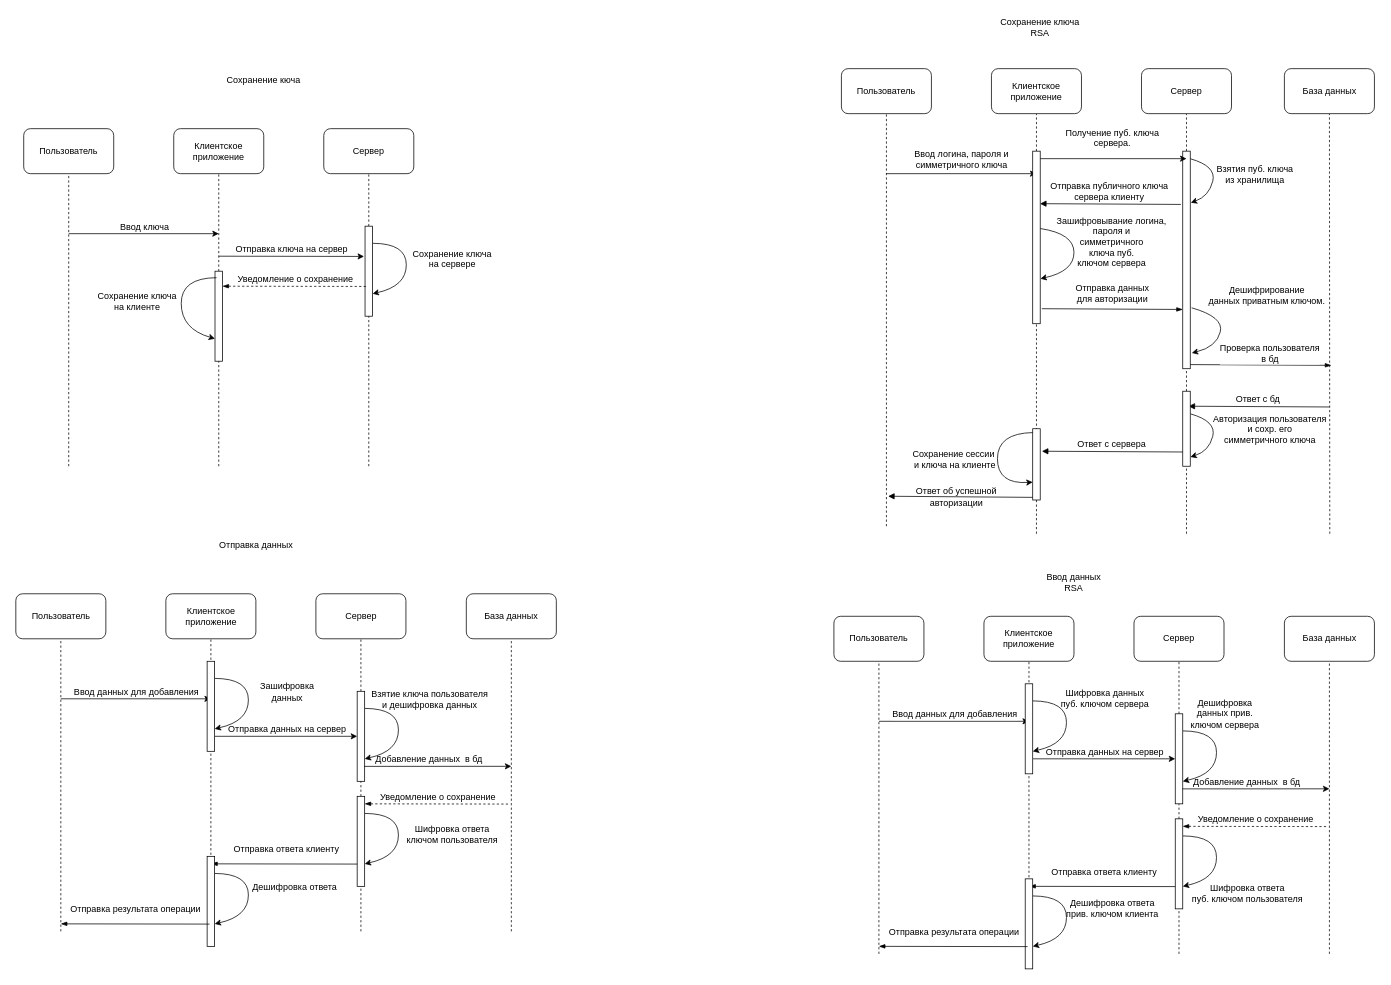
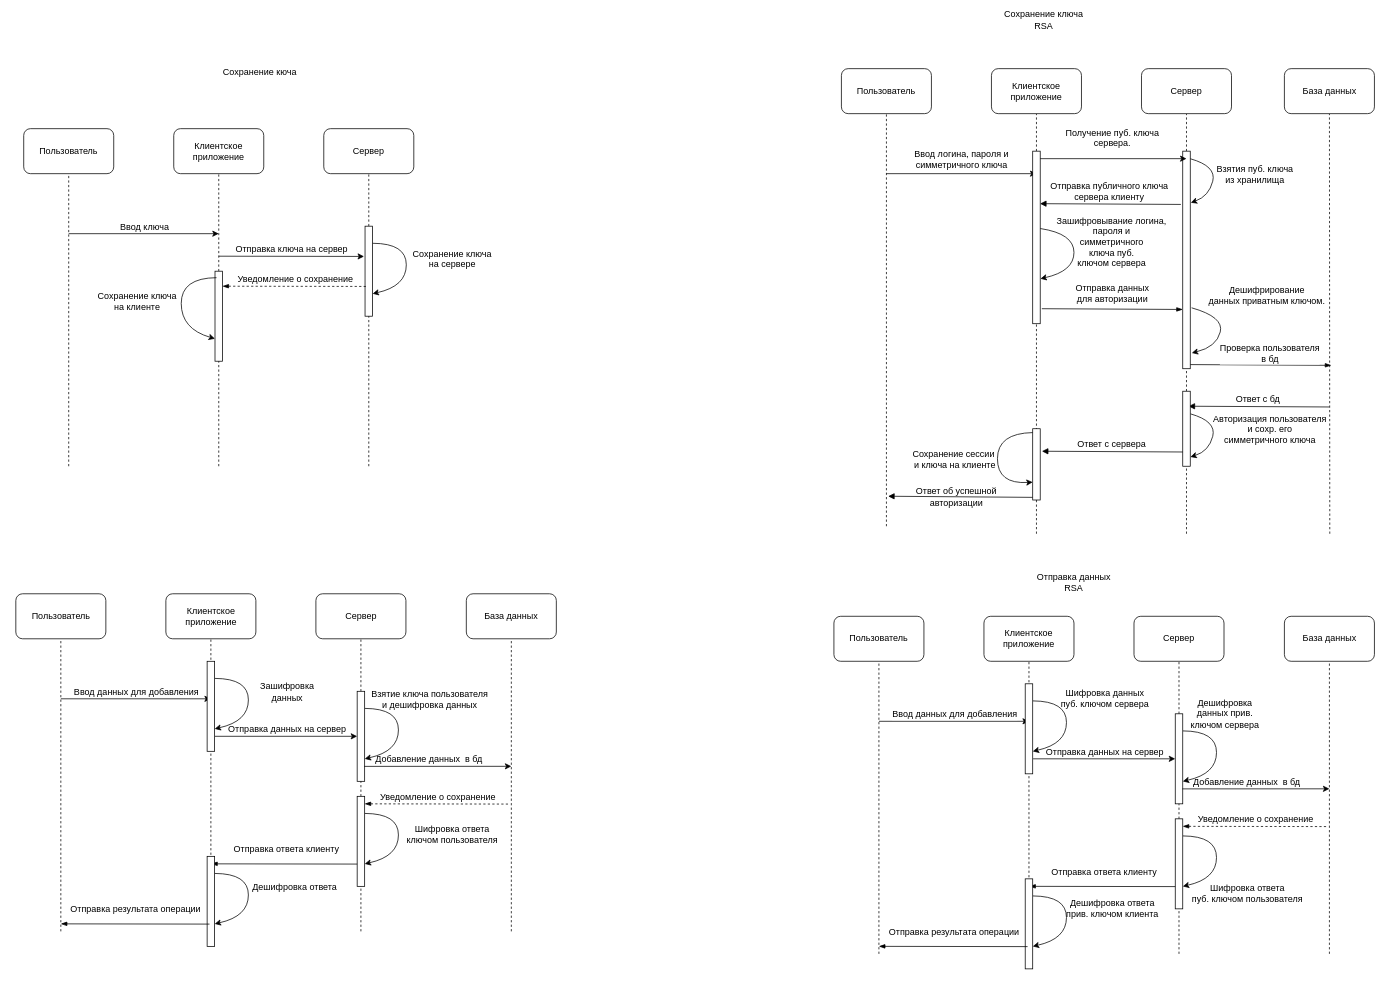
(1040, 27) -> (1044, 20)
(264, 80) -> (260, 72)
(256, 545) -> none
(1074, 582) -> (1074, 582)
